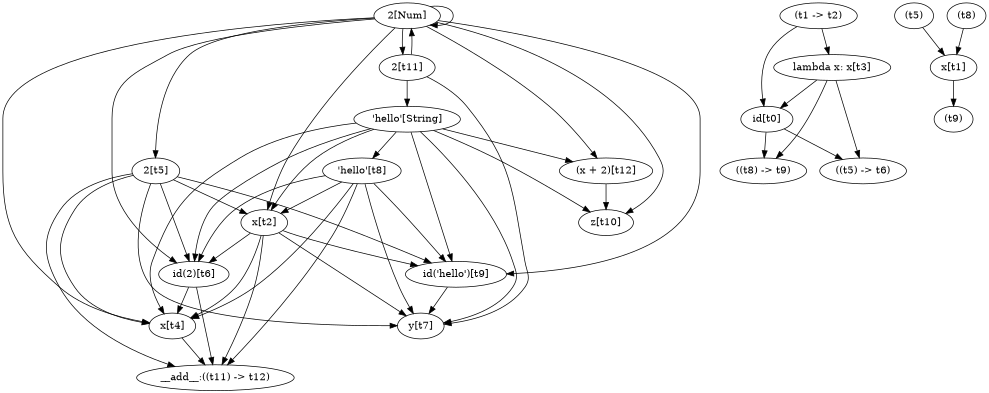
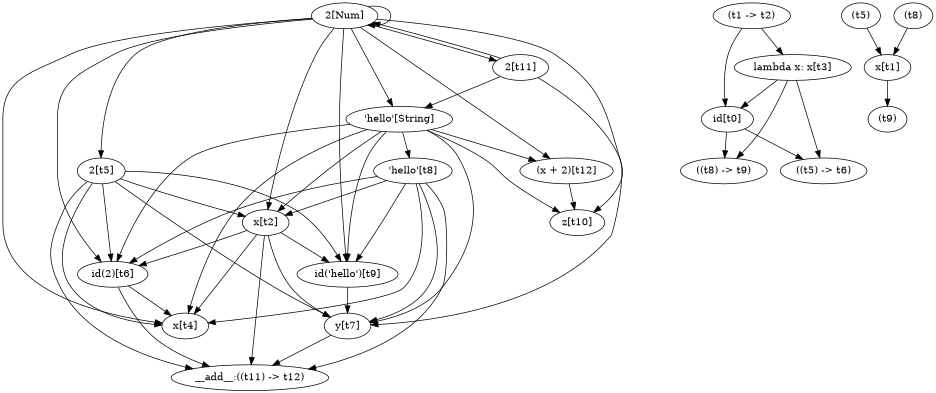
none -> (370, 64)
(191, 349) -> (305, 349)
